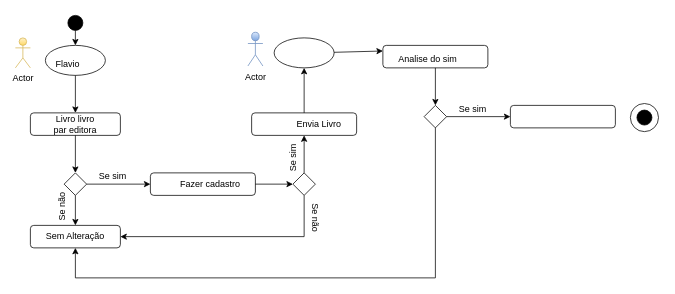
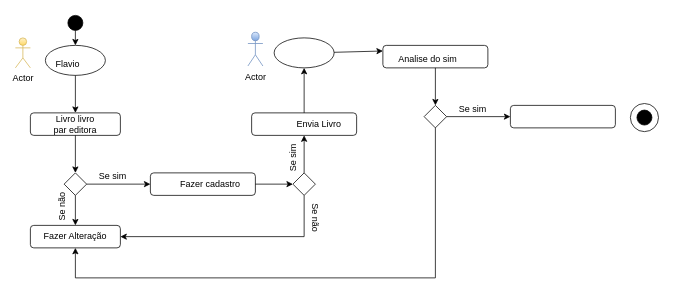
(75, 237) -> (75, 237)
